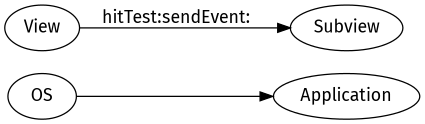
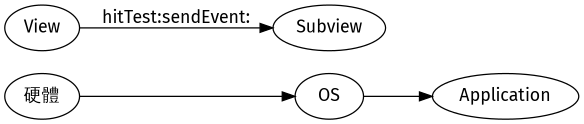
none -> (42, 96)
